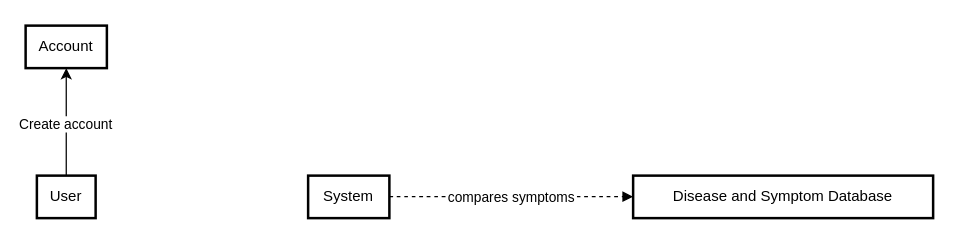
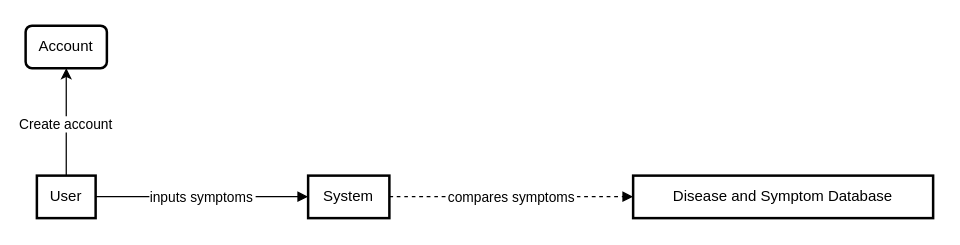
(66, 47) -> (66, 47)
none -> (197, 197)
